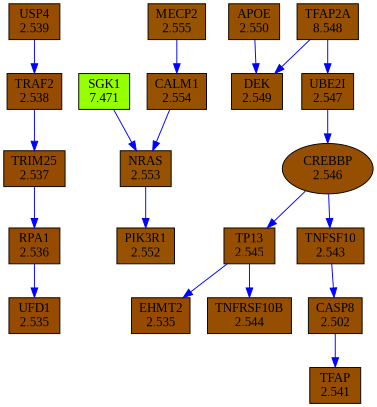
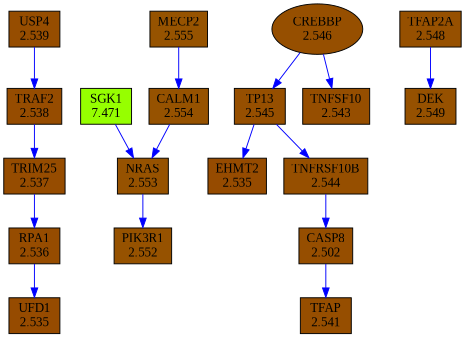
(254, 22) -> none
(328, 22) -> (431, 29)
(328, 91) -> none
(333, 276) -> (326, 206)
